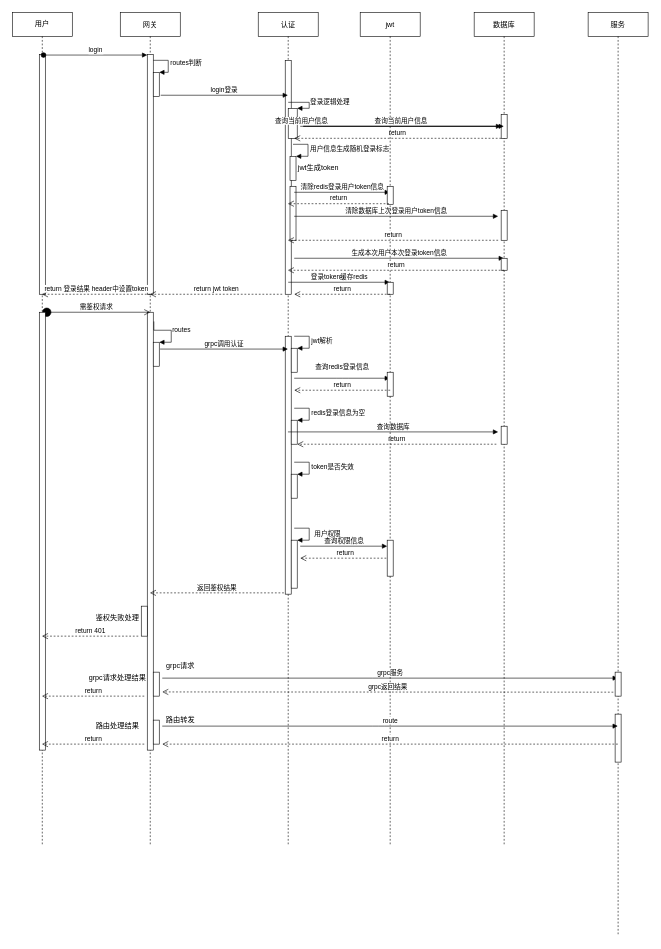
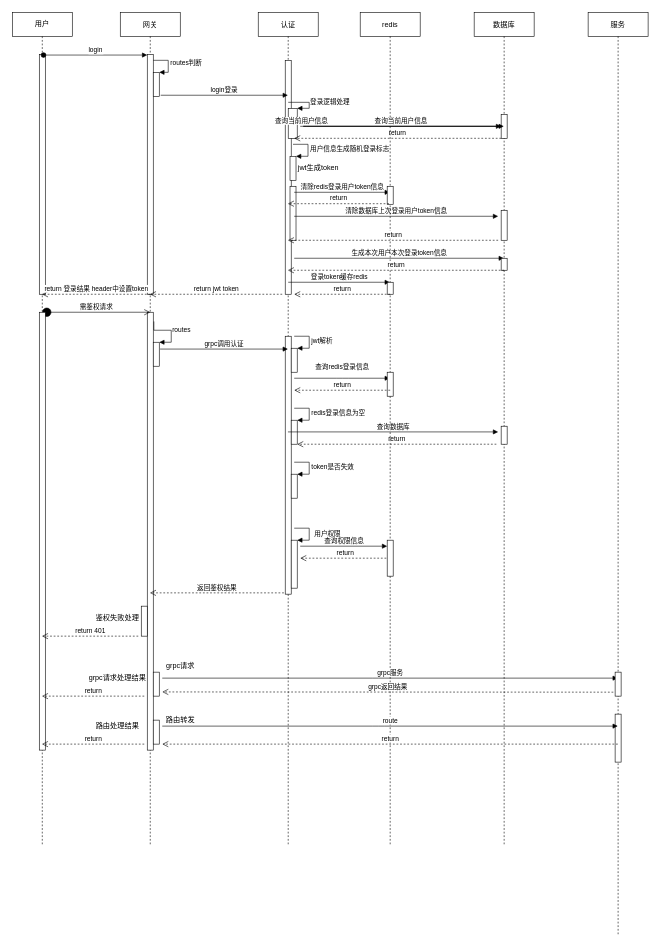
(390, 25) -> (390, 25)
